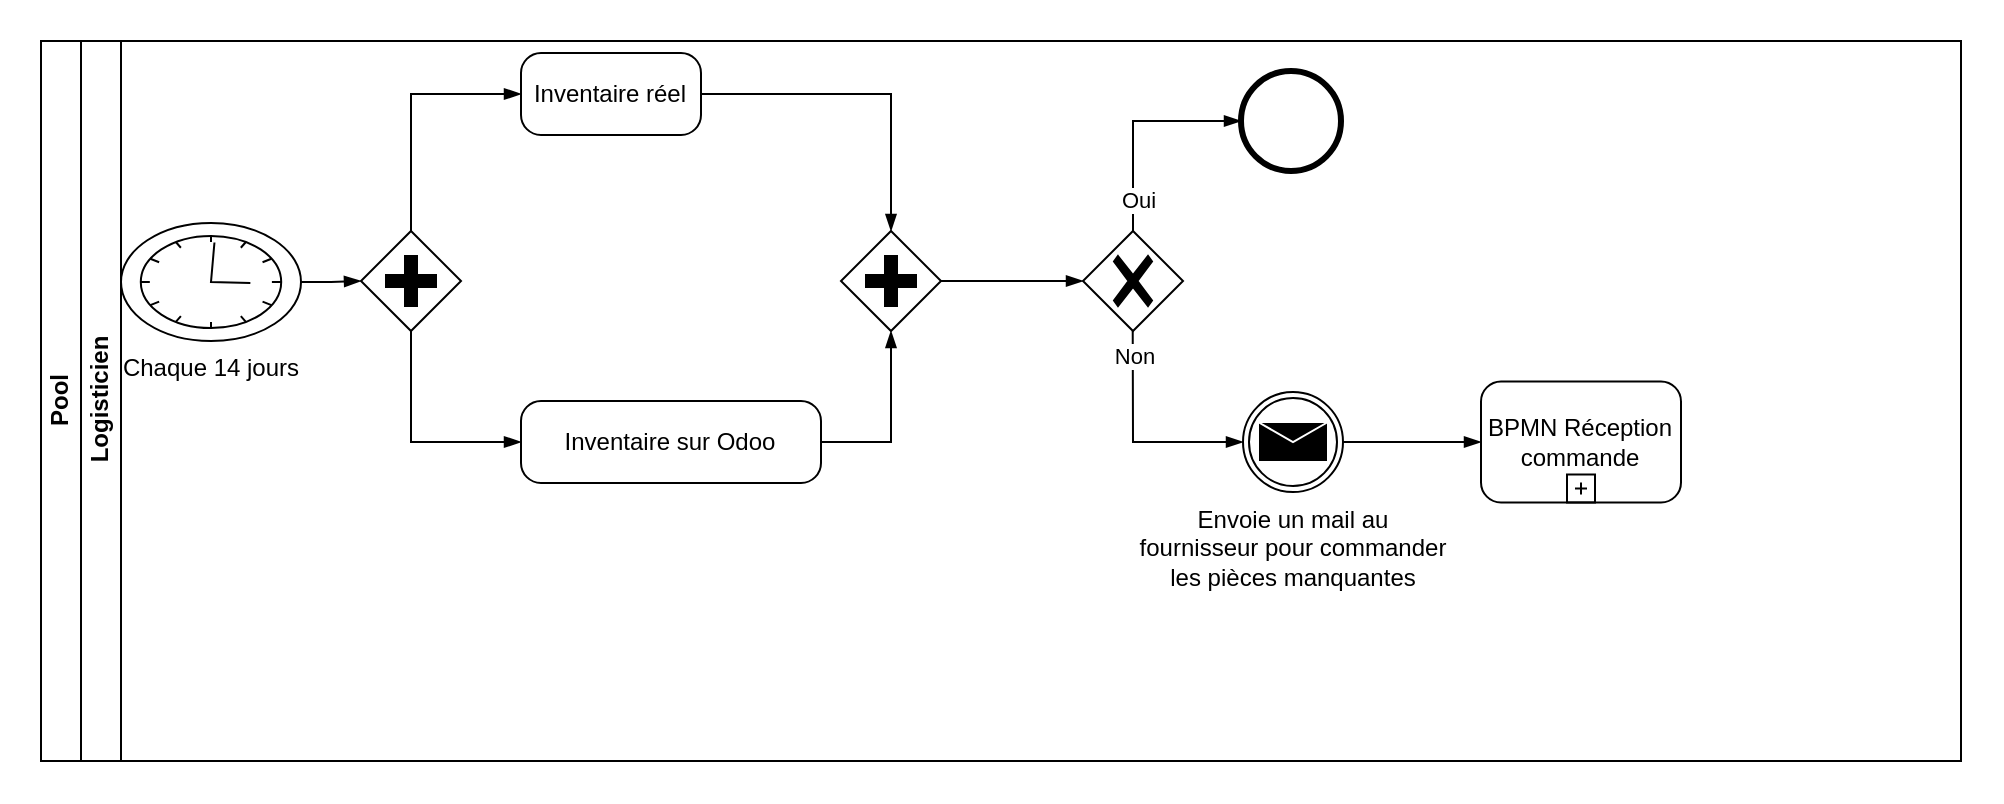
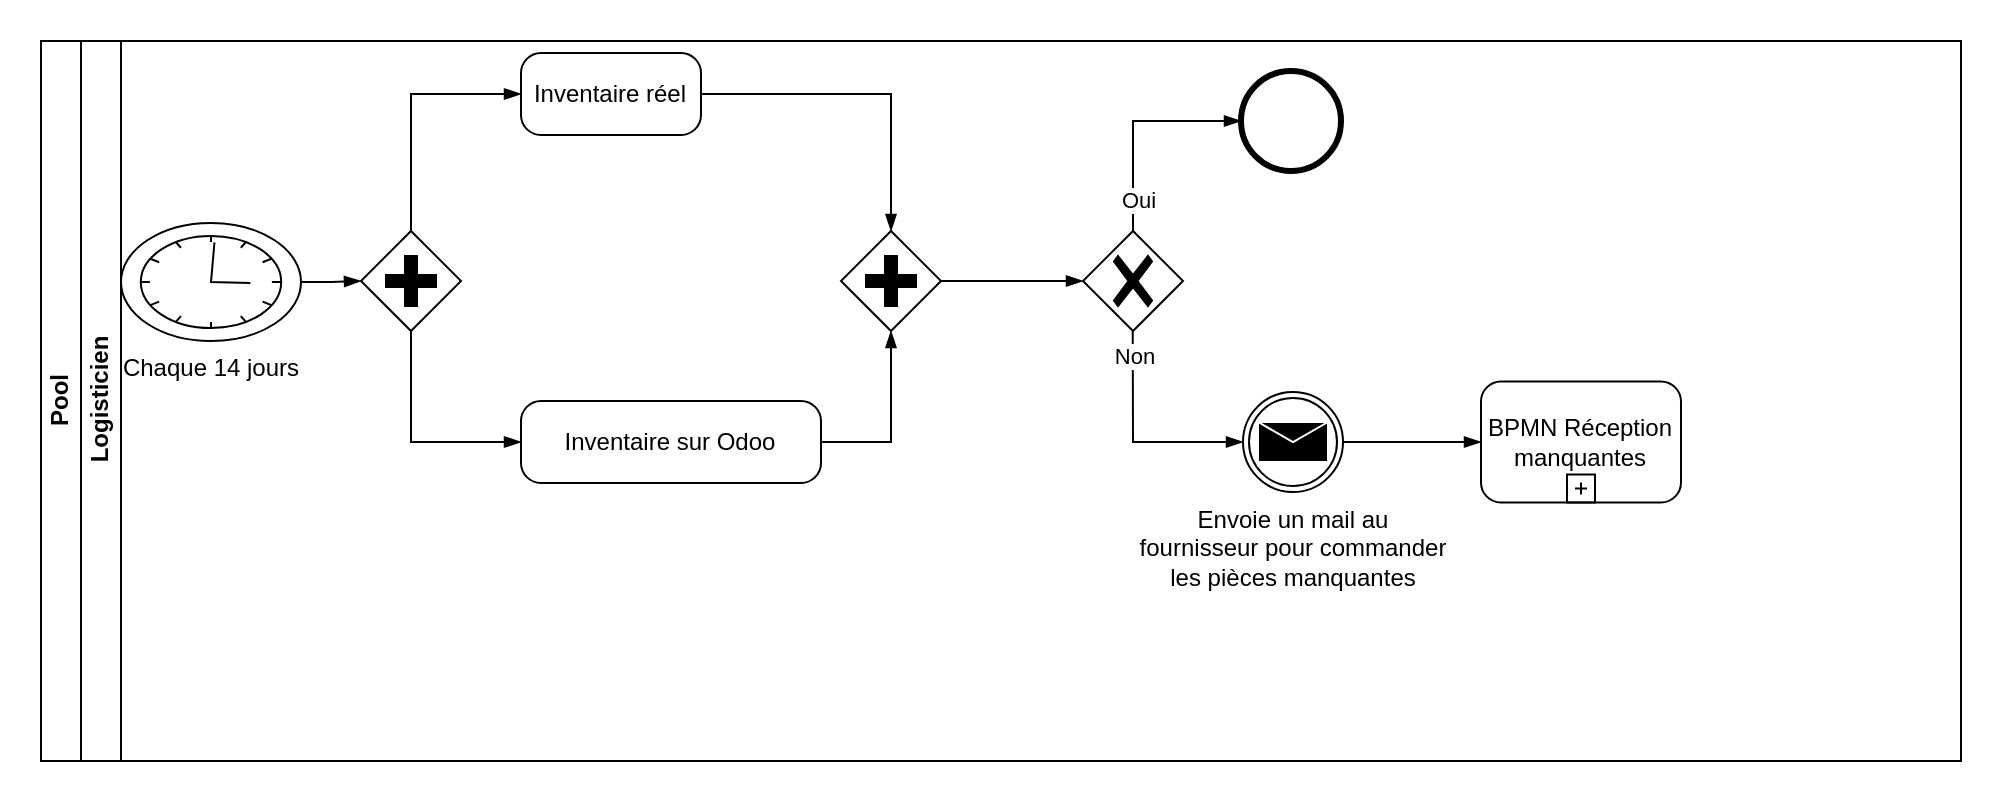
(1581, 443) -> (1581, 443)
